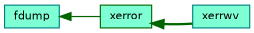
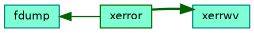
(178, 24) -> (166, 9)
